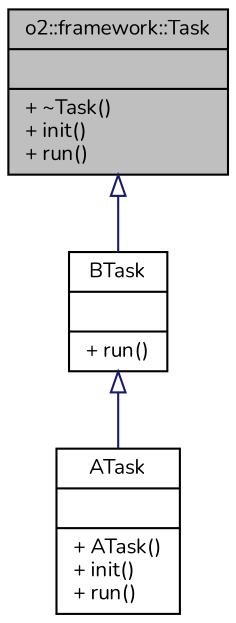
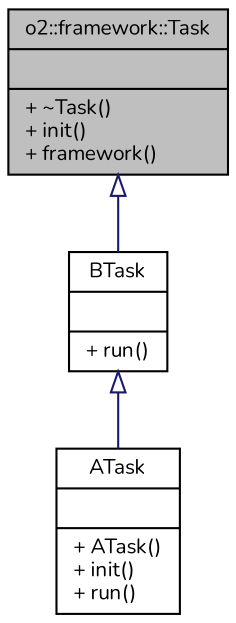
(58, 154) -> (92, 154)
